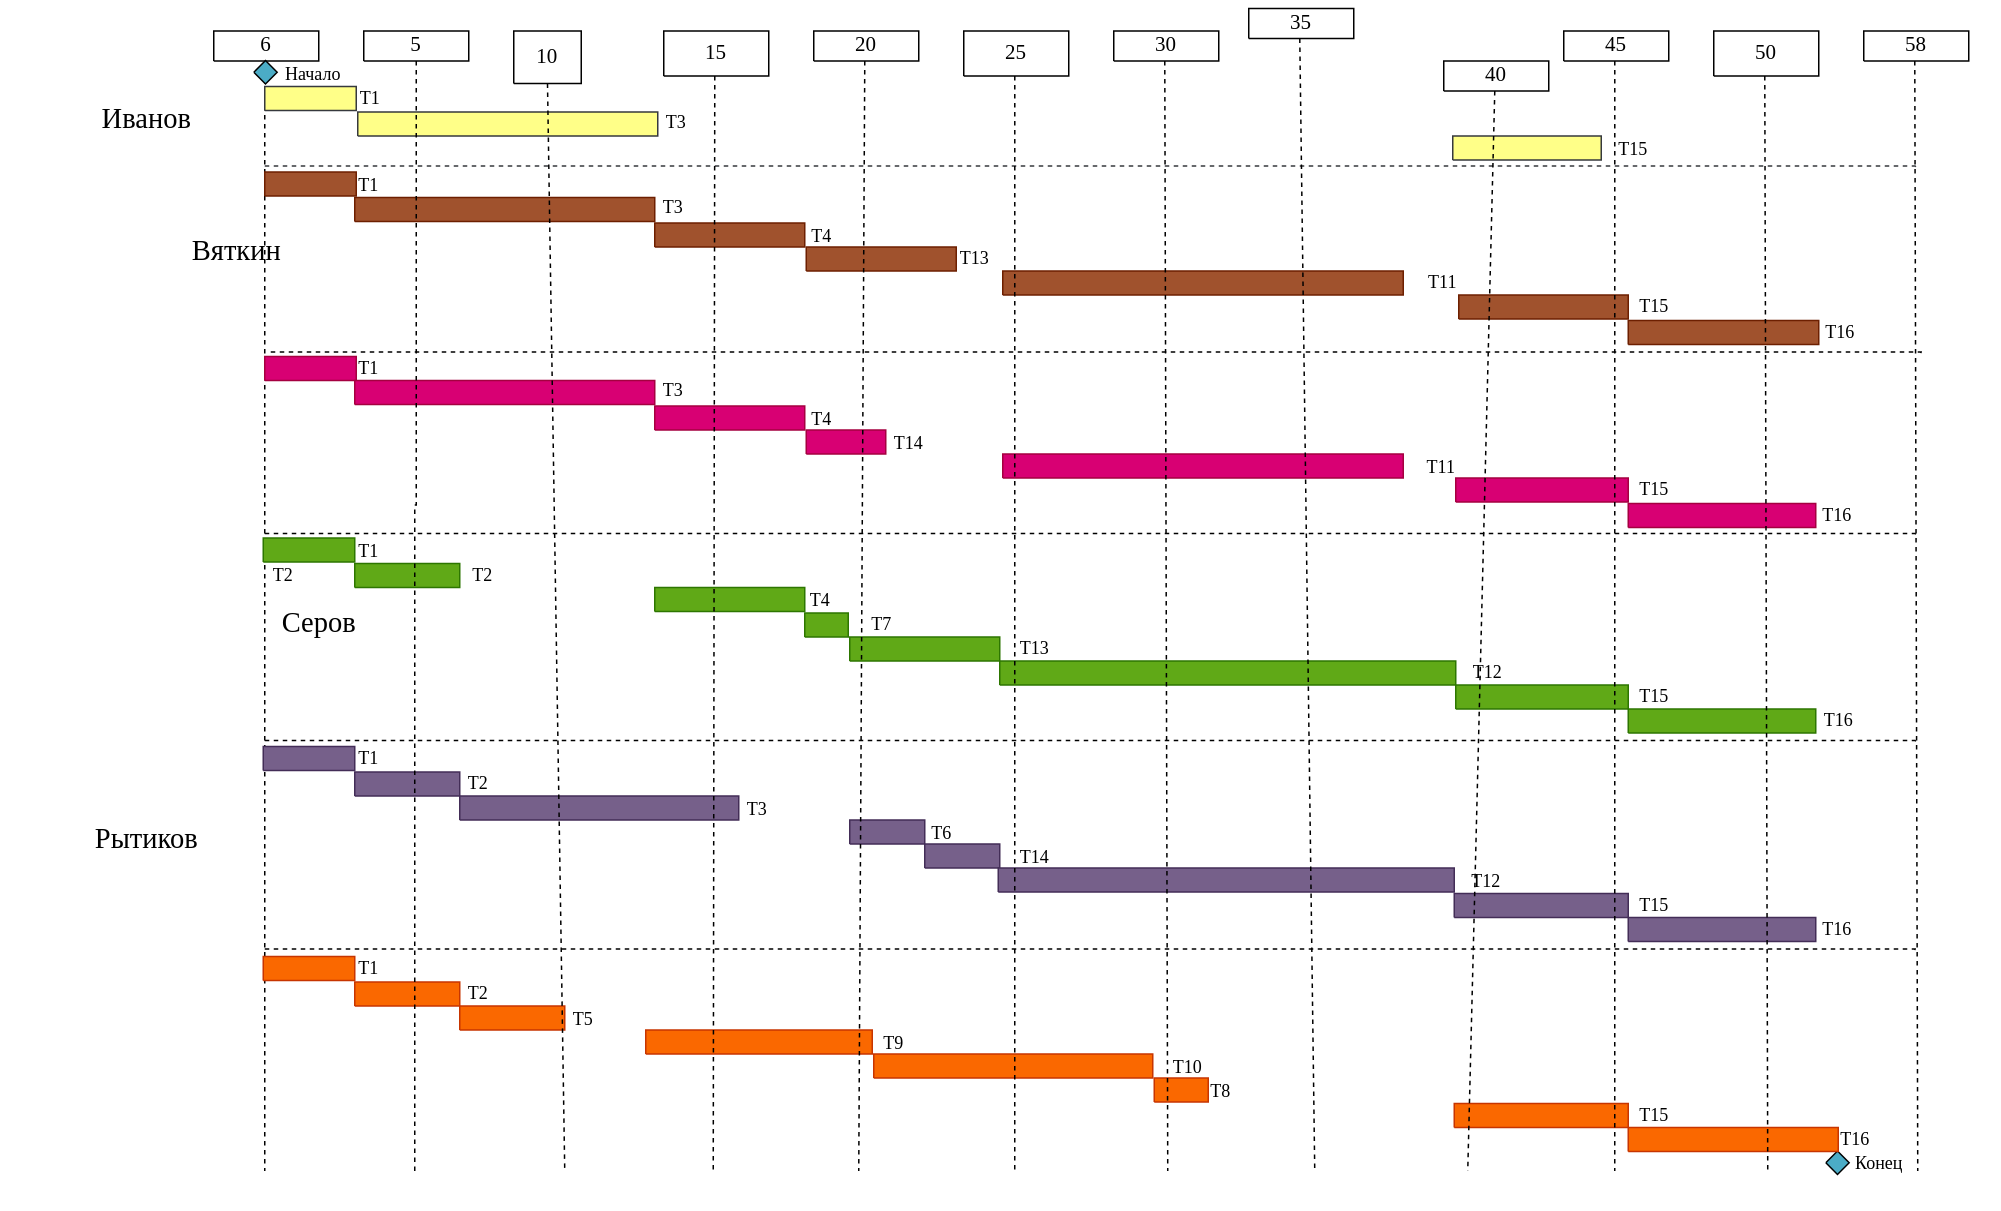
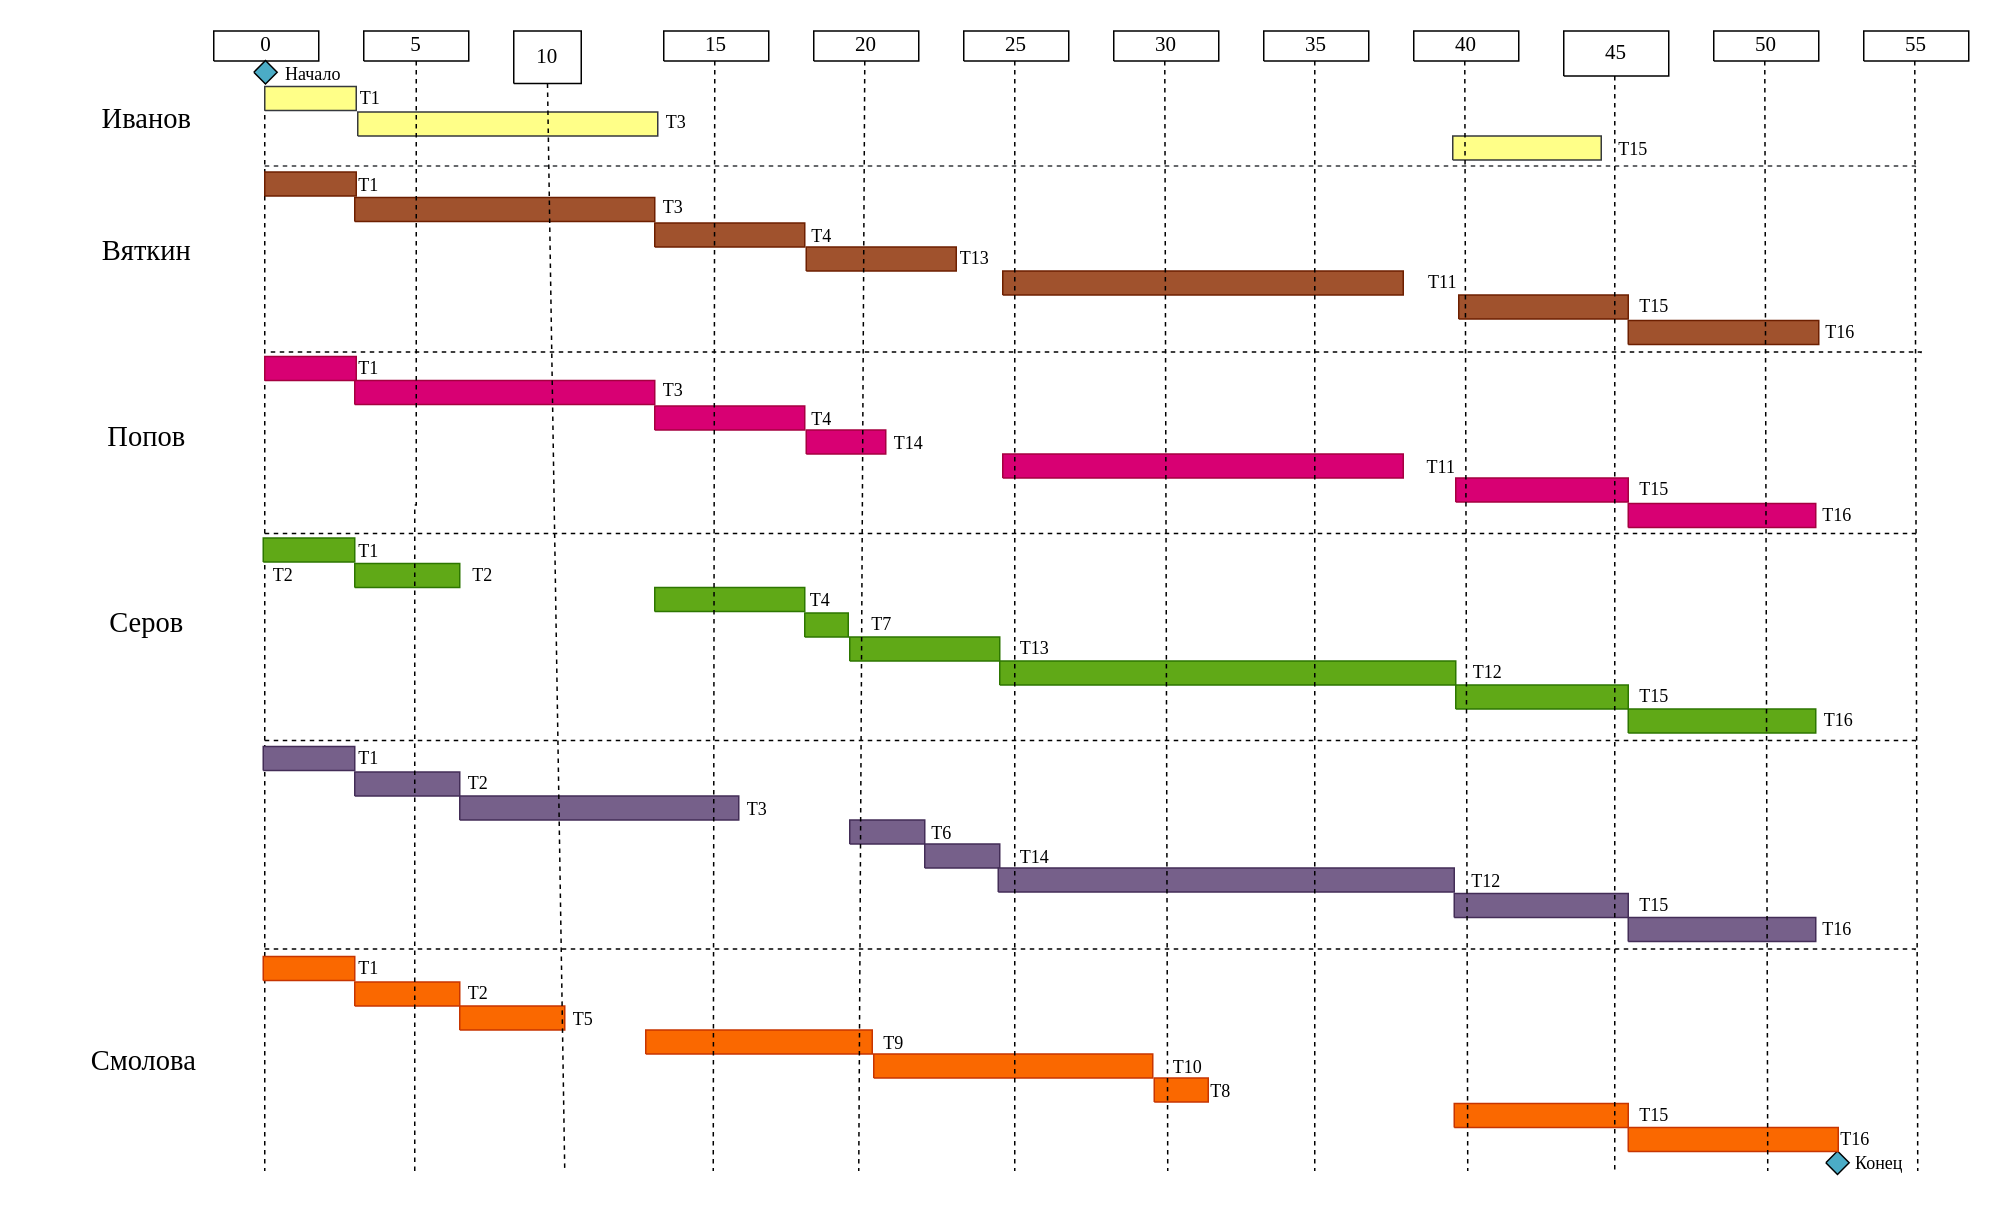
(1301, 23) -> (1316, 46)
(266, 46) -> (266, 46)
(1616, 46) -> (1616, 53)
(1916, 46) -> (1916, 46)
(716, 53) -> (716, 46)
(1016, 53) -> (1016, 46)
(1766, 53) -> (1766, 46)
(1496, 76) -> (1466, 46)
(237, 251) -> (147, 251)
none -> (147, 437)
(320, 623) -> (147, 623)
(147, 839) -> none
none -> (144, 1061)
